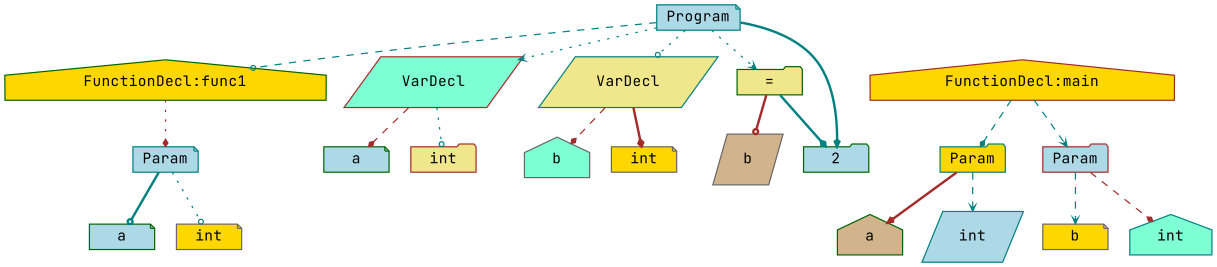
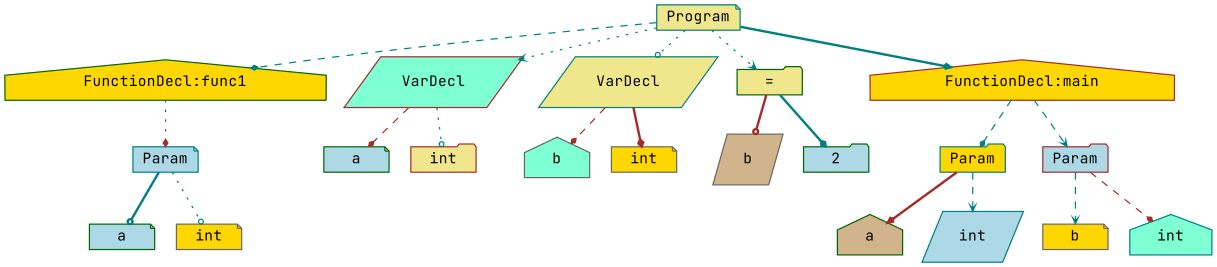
(698, 18) -> (698, 18)
(457, 43) -> (457, 43)
(815, 60) -> (843, 46)
